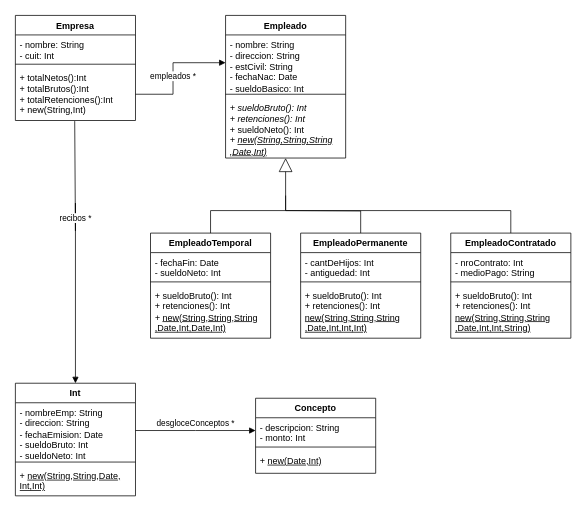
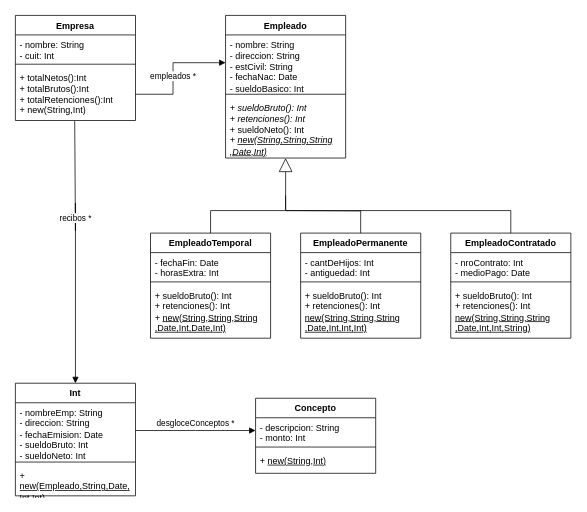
(193, 268) -> (194, 268)
(497, 268) -> (497, 268)
(295, 461) -> (299, 461)
(76, 481) -> (76, 487)
